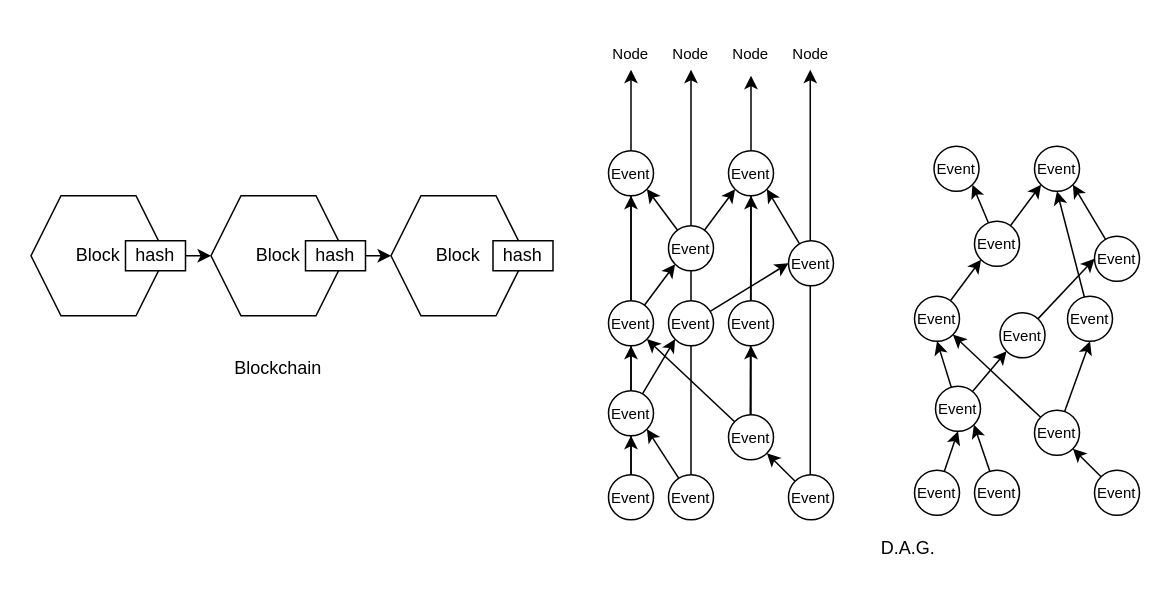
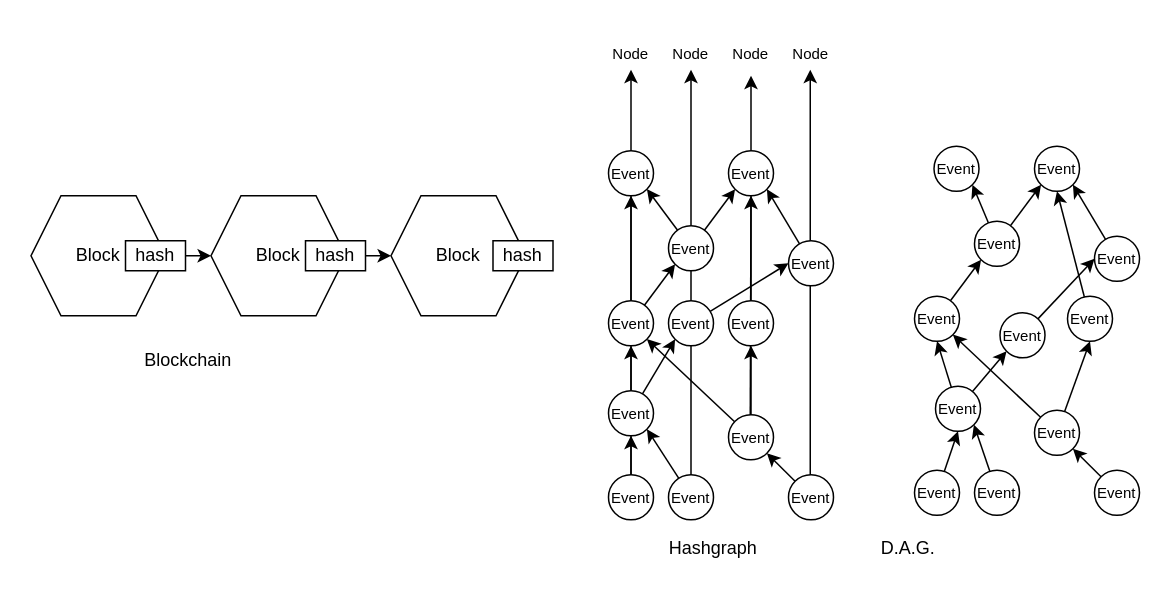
(278, 368) -> (188, 361)
none -> (713, 548)
